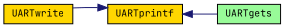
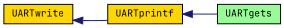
(85, 8) -> (95, 21)
